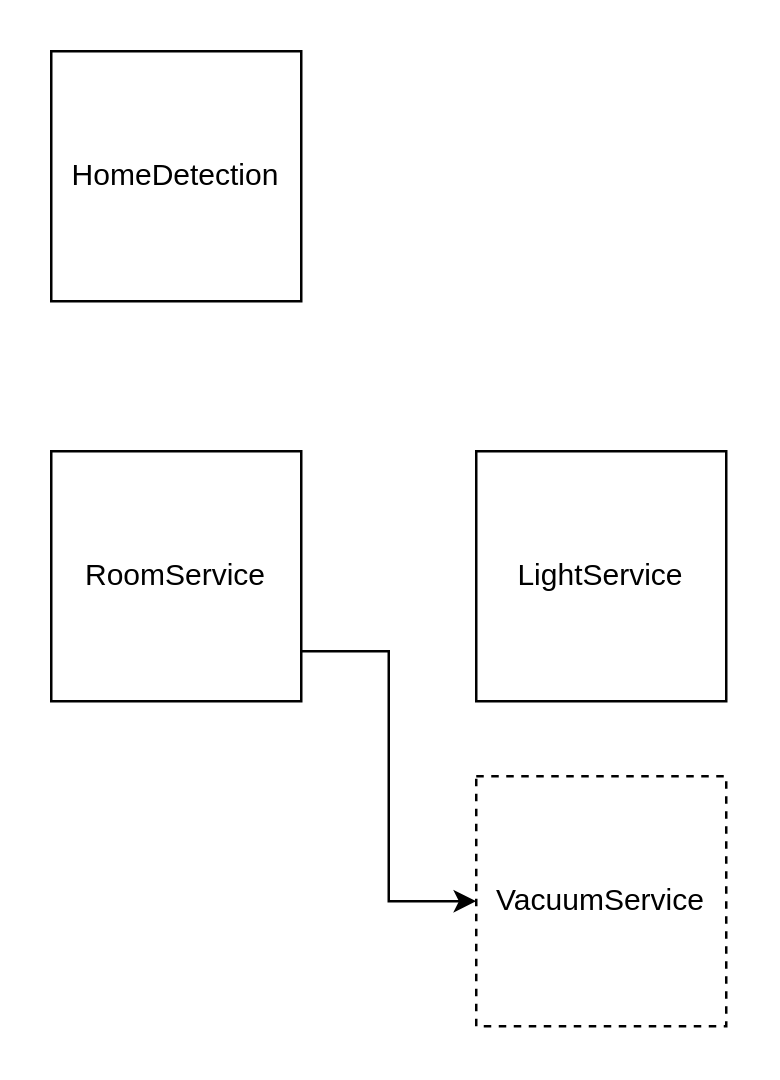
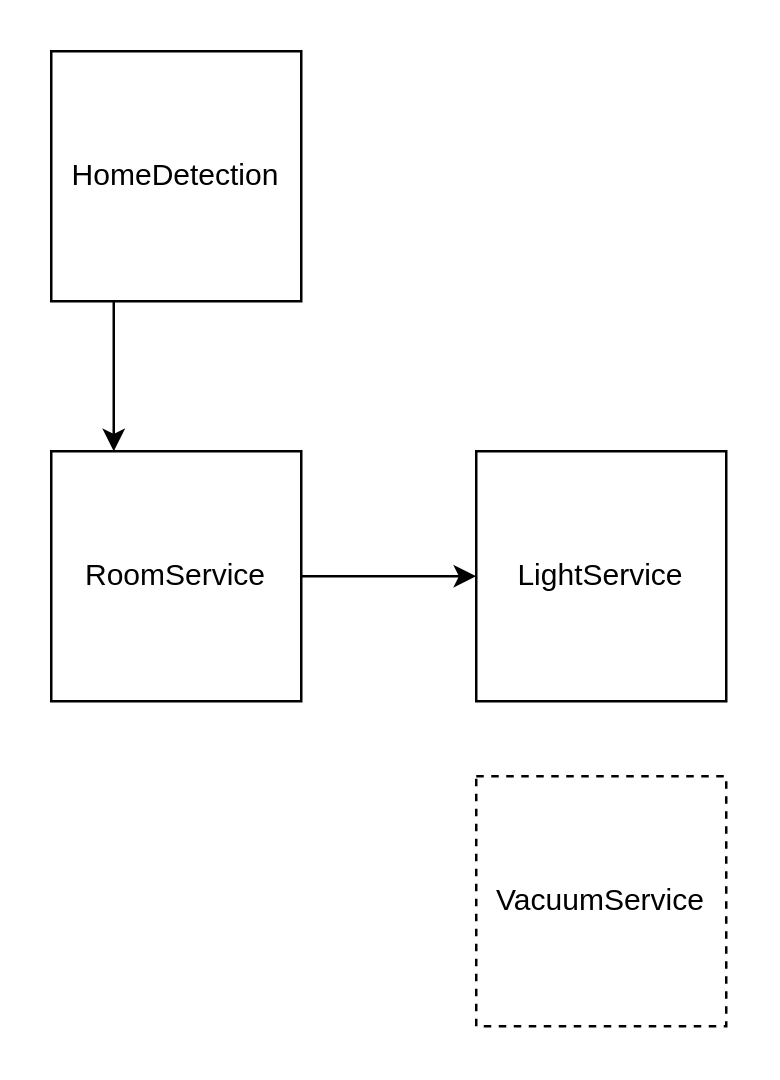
none -> (114, 368)
none -> (380, 576)
(389, 768) -> none
